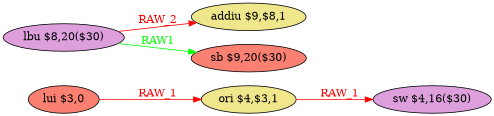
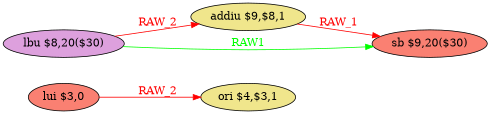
none -> (335, 30)
(158, 94) -> (158, 91)
(432, 99) -> none
